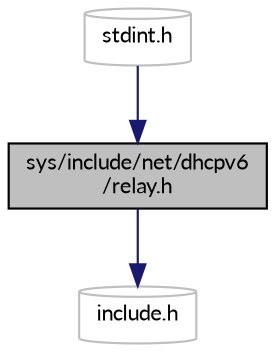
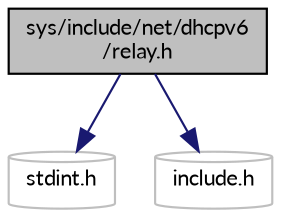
(138, 93) -> (104, 103)
